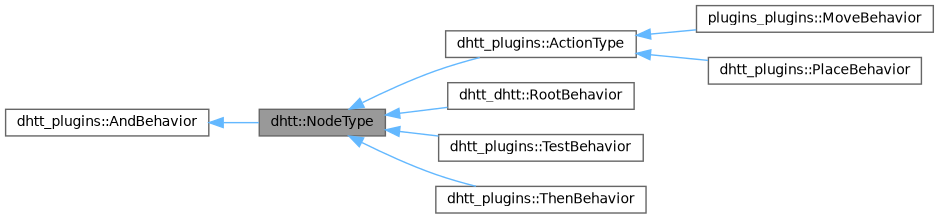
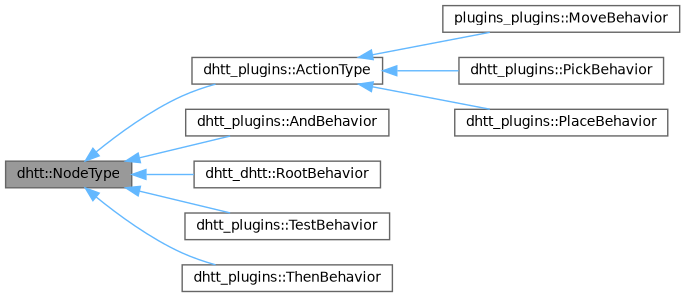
none -> (561, 71)
(241, 123) -> (185, 147)
